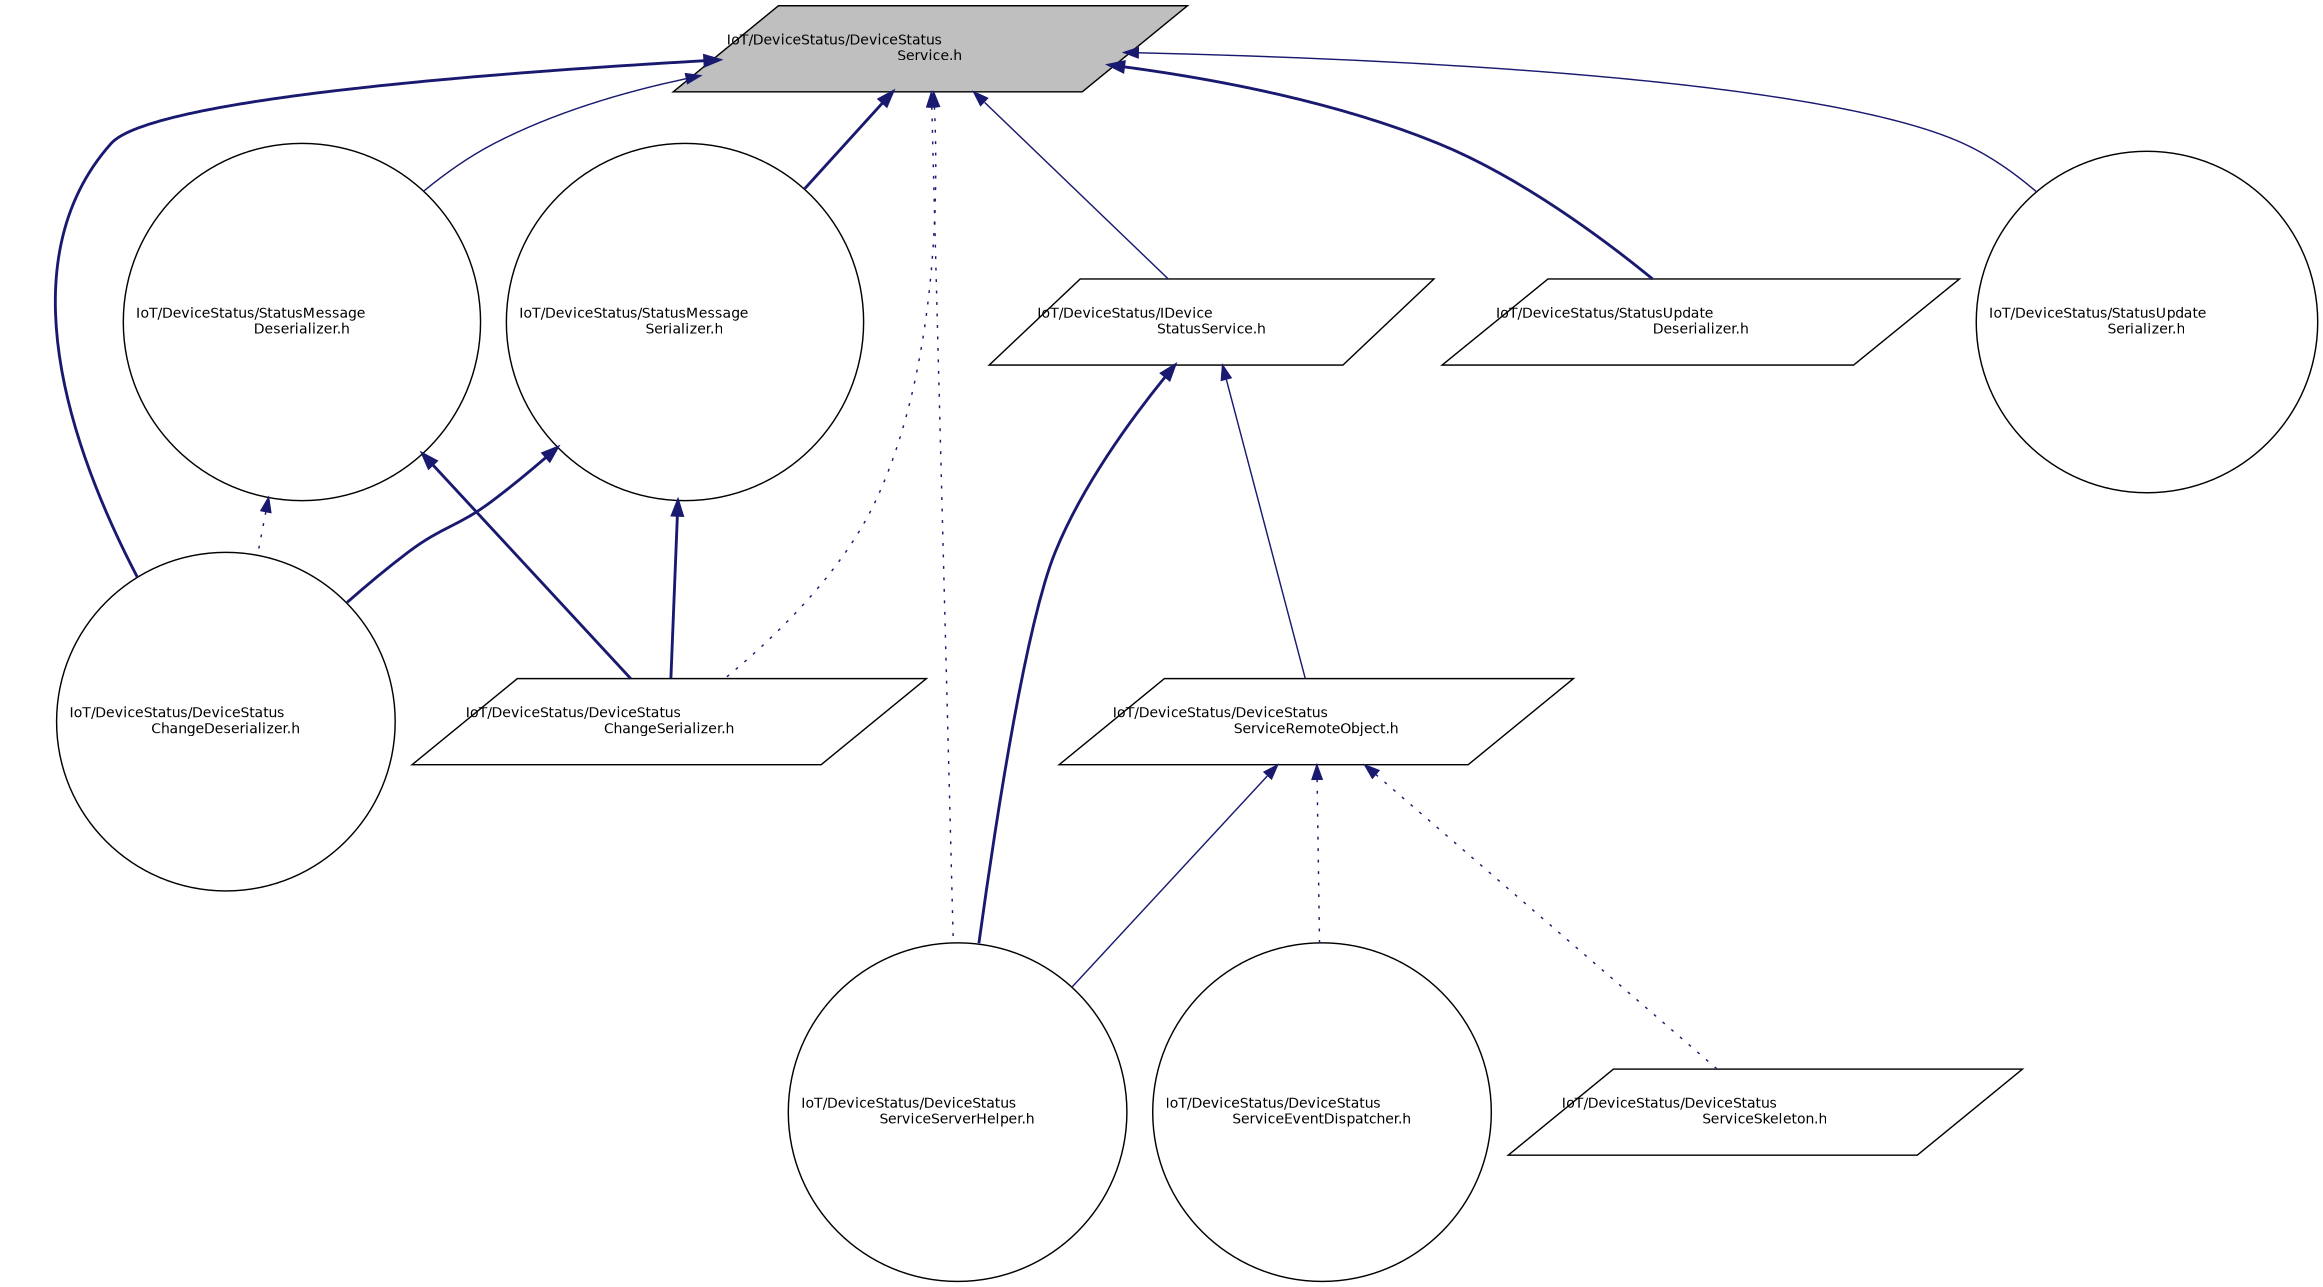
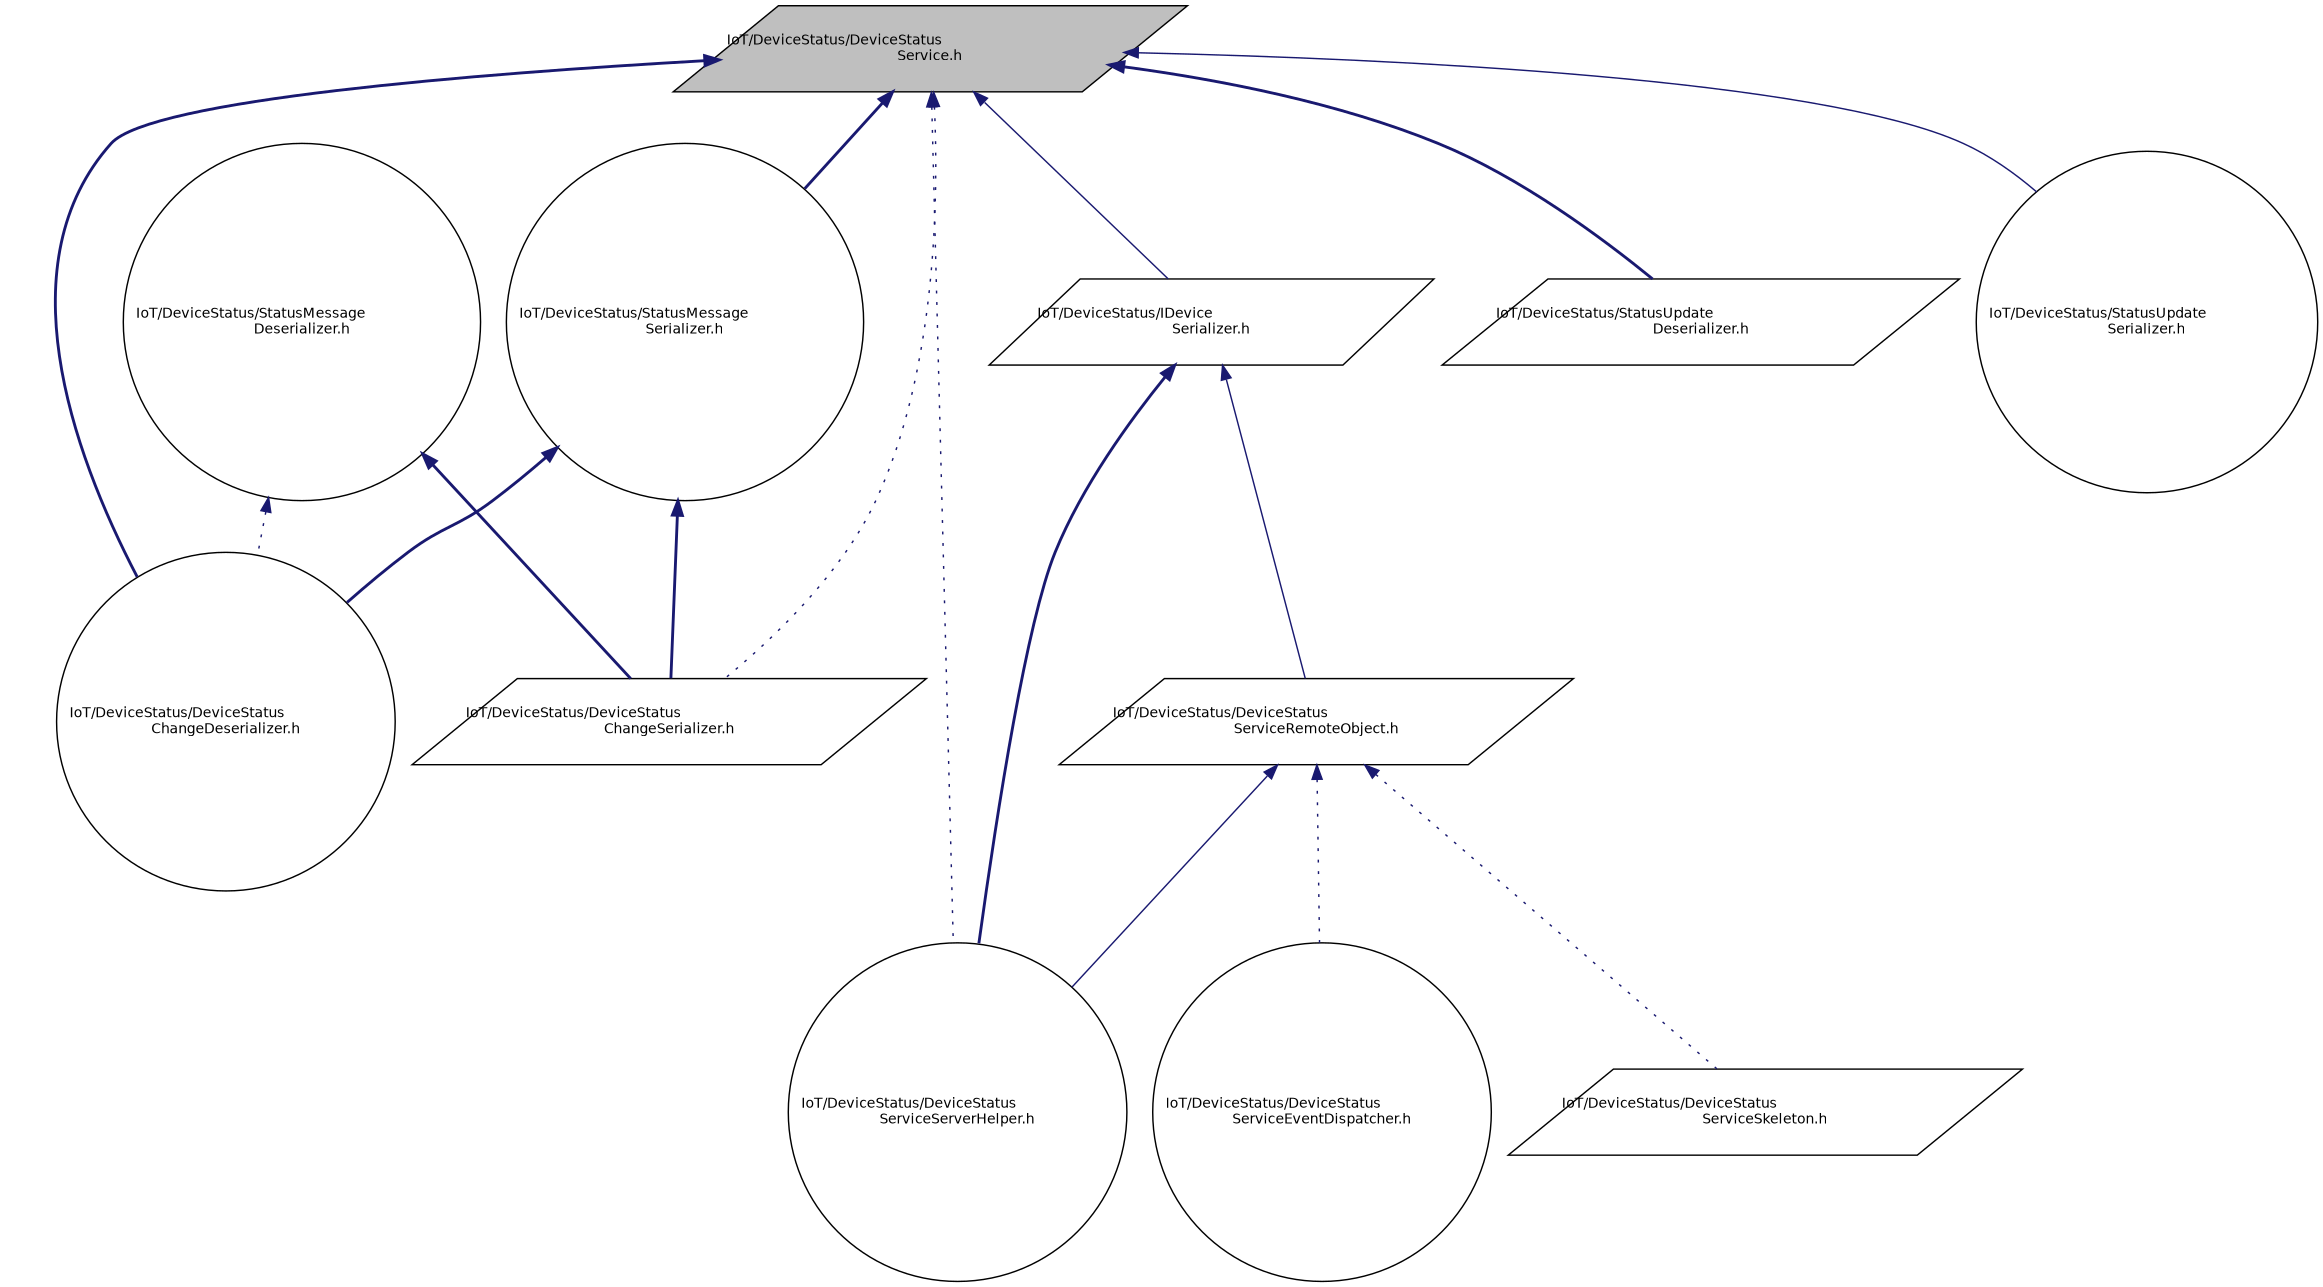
(548, 119) -> none
(1212, 322) -> (1212, 322)
